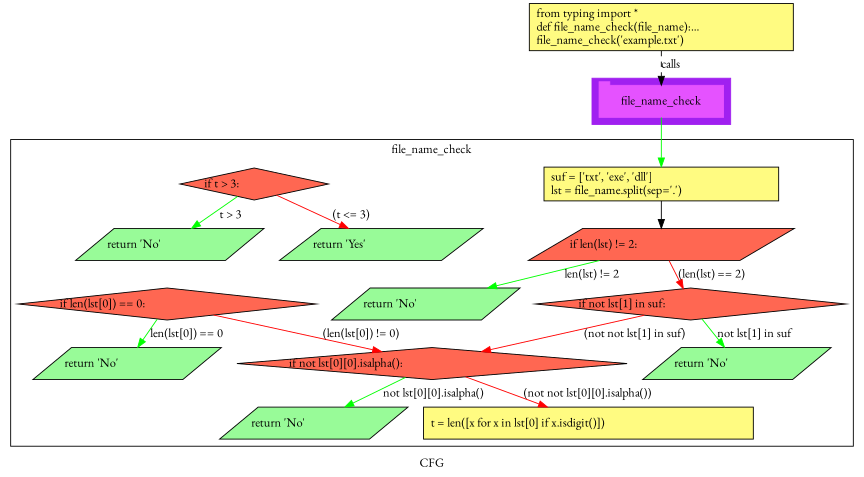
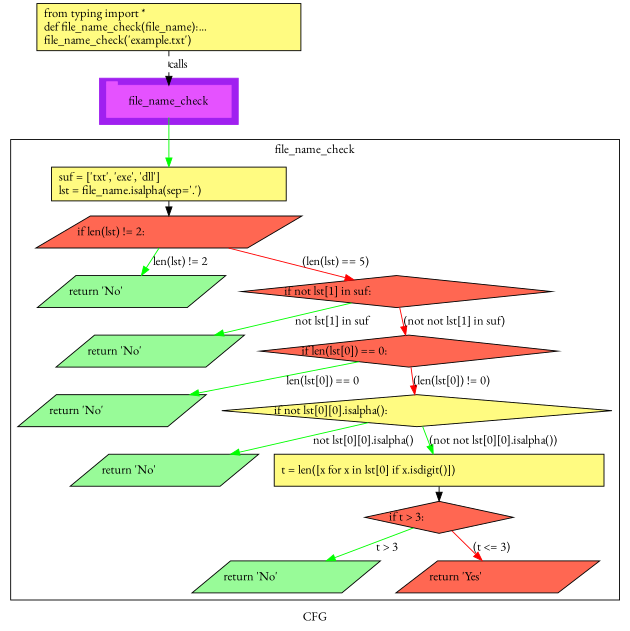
(661, 184) -> (169, 184)
(381, 244) -> (498, 577)
(712, 274) -> (336, 262)
(567, 332) -> (402, 317)
(432, 364) -> (417, 411)
(502, 390) -> (426, 436)
none -> (439, 489)
